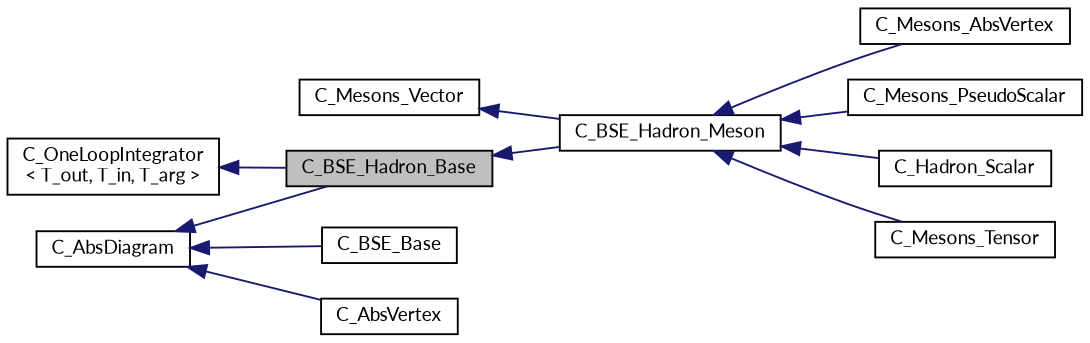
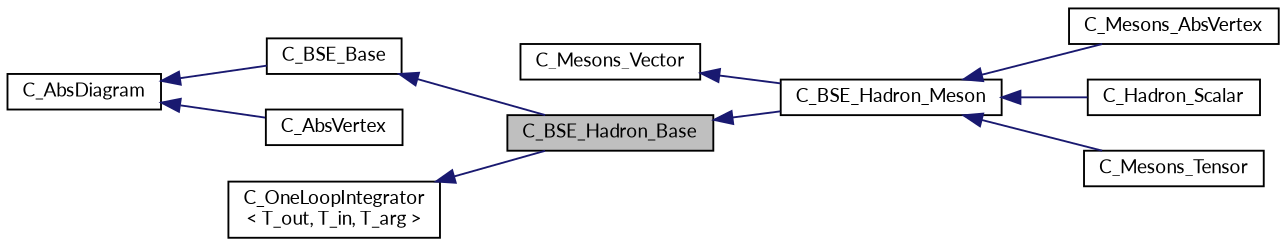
(965, 97) -> none
(261, 206) -> (481, 97)
